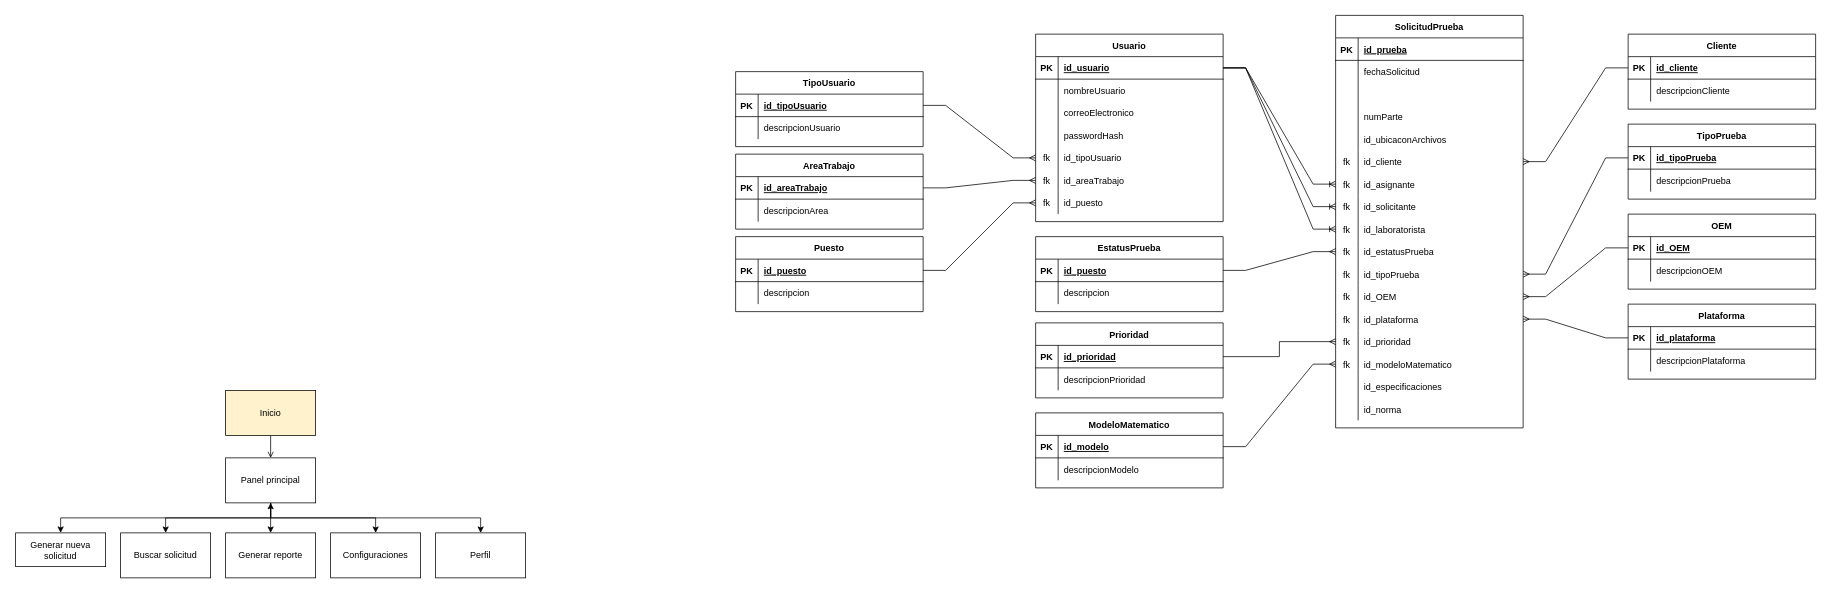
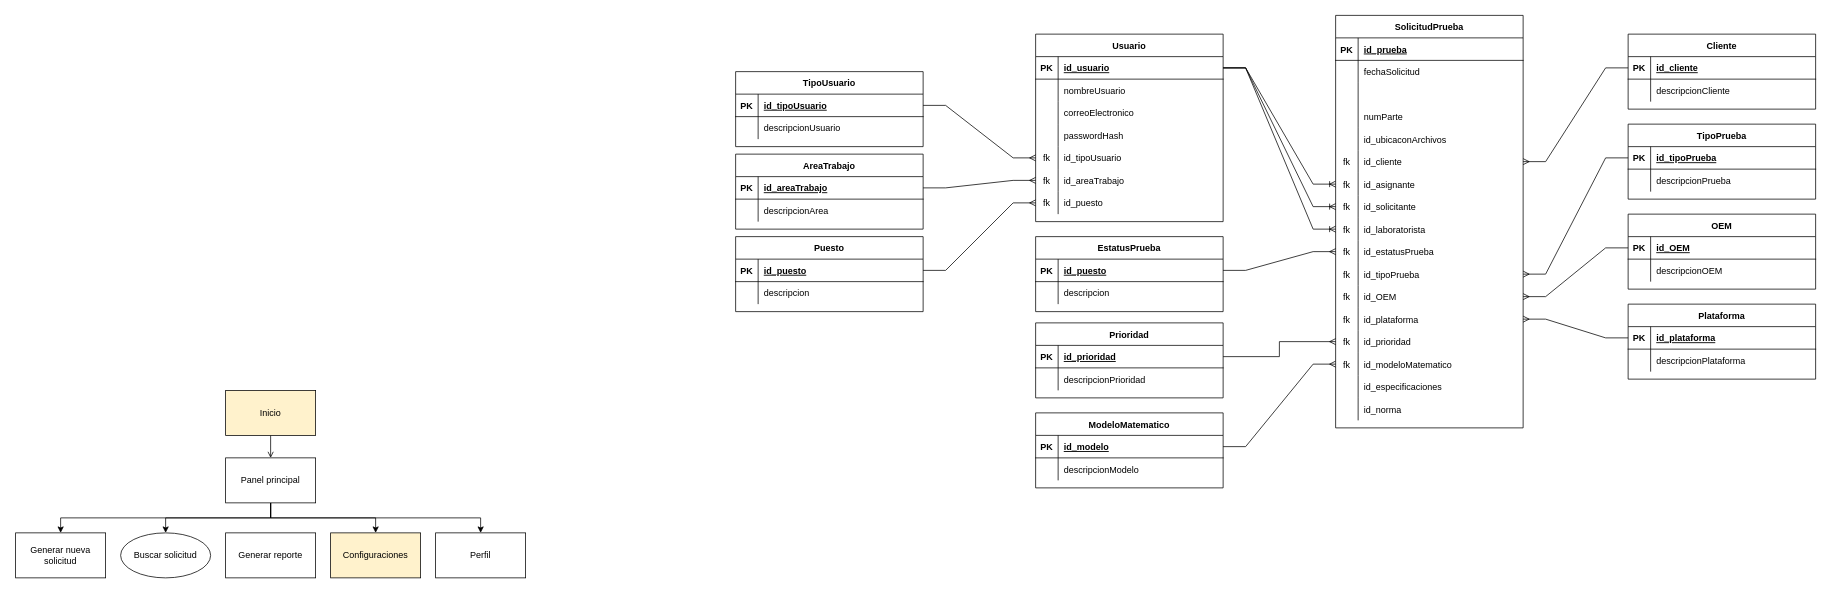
(270, 523) -> none
(60, 550) -> (60, 555)
(165, 555) -> (165, 555)
(375, 555) -> (375, 555)
